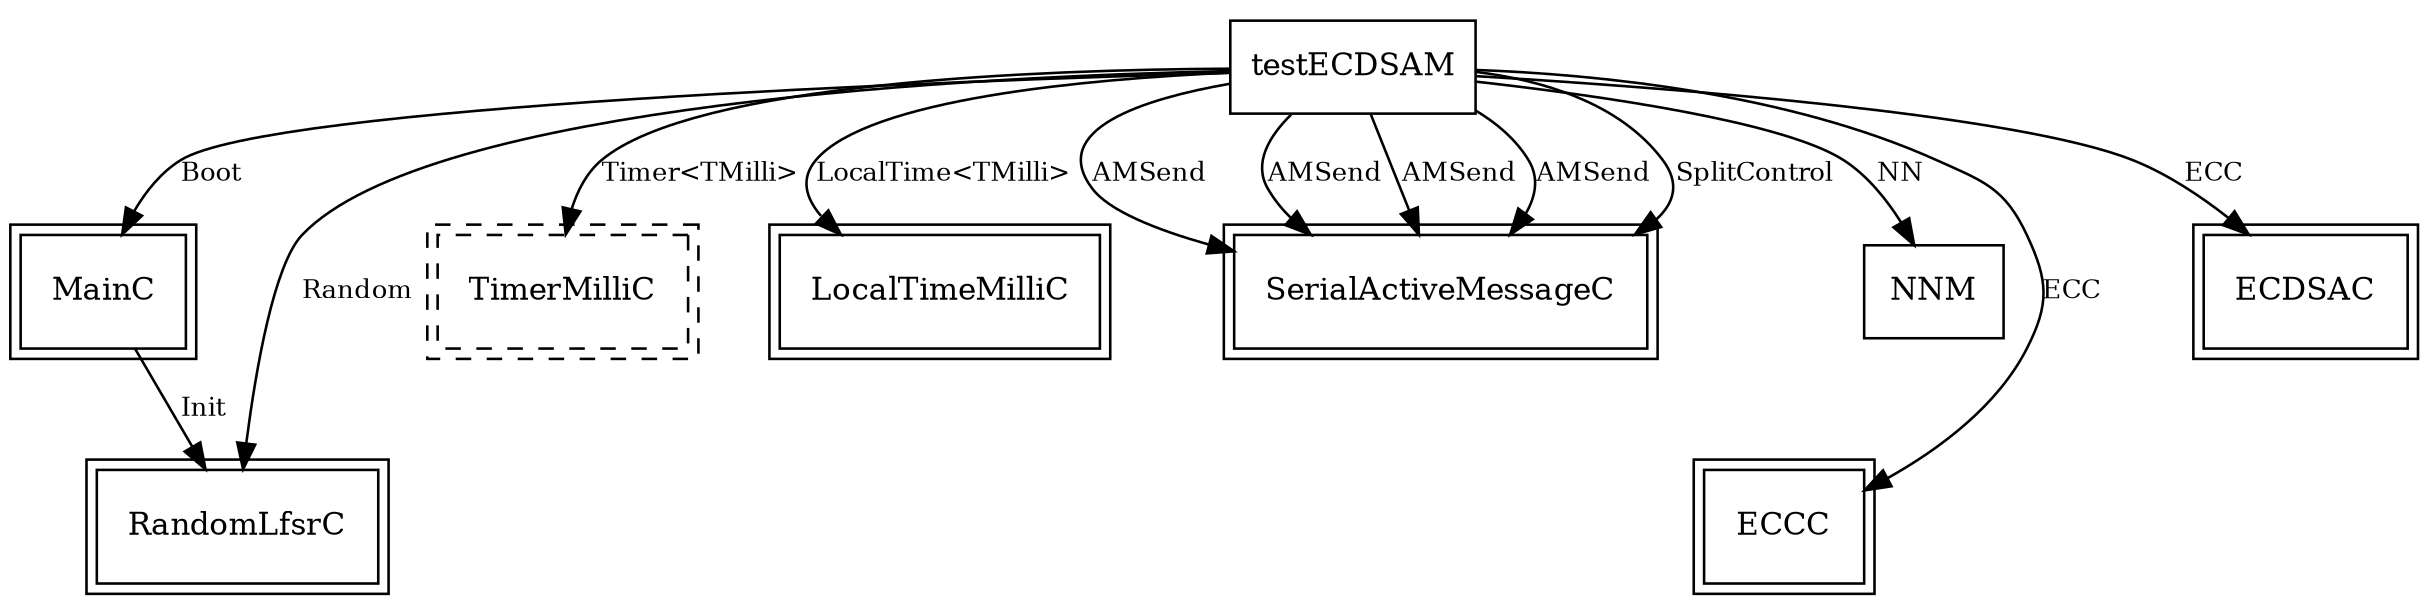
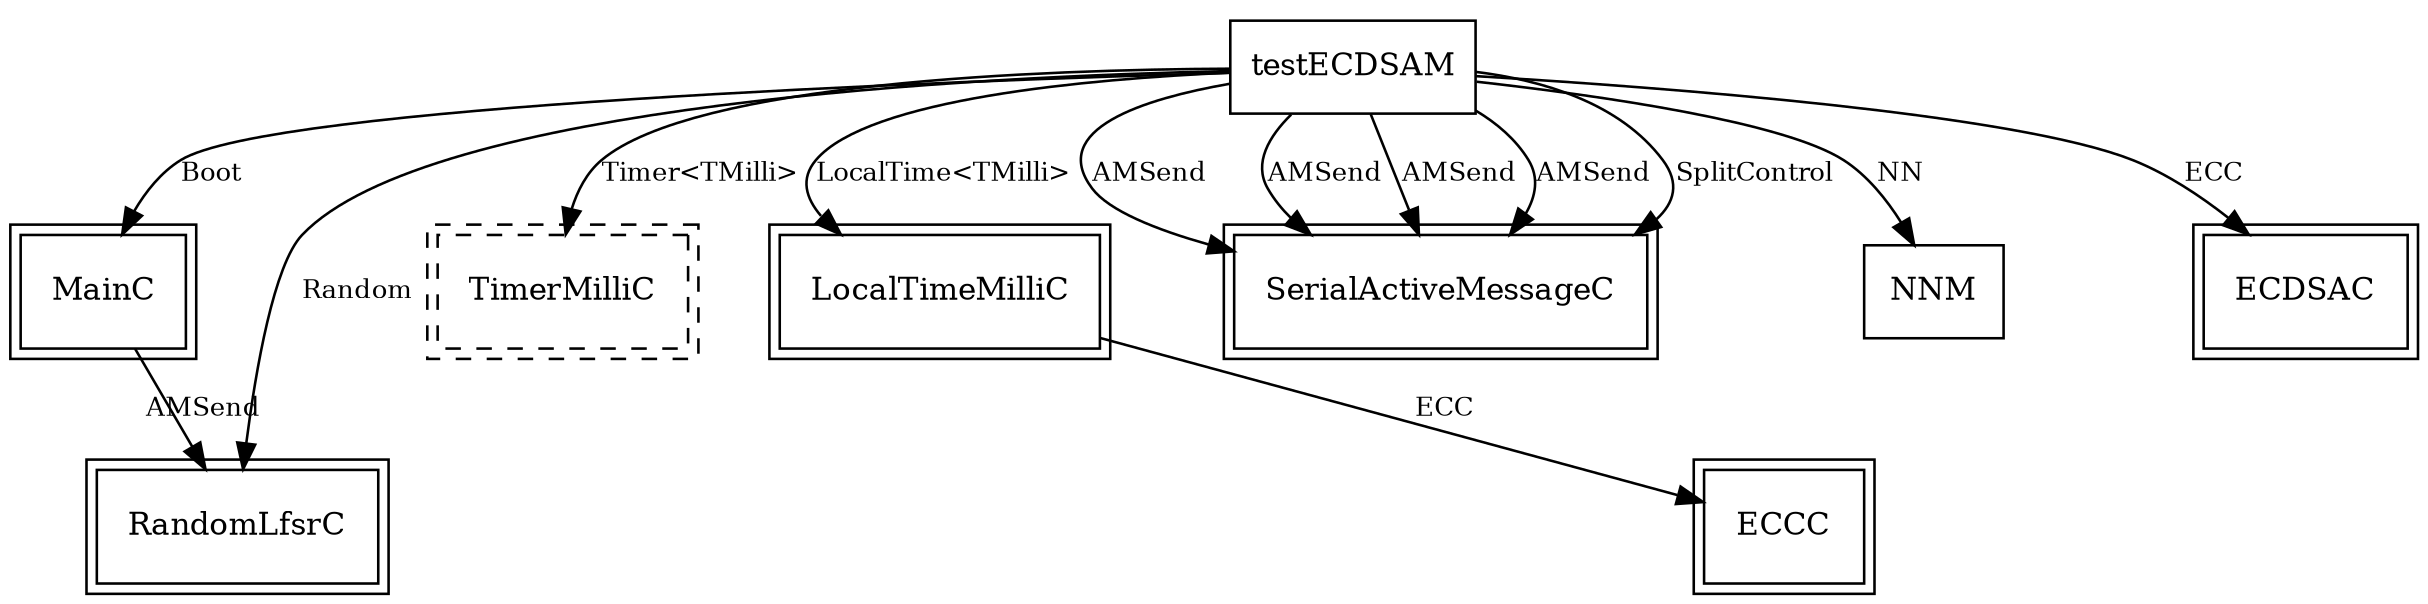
(1918, 153) -> (1389, 417)
(204, 409) -> (204, 409)
